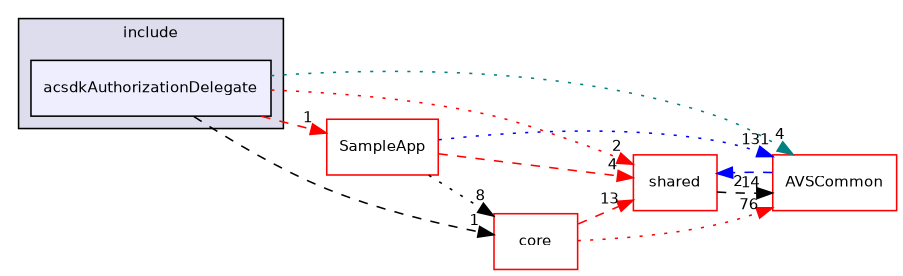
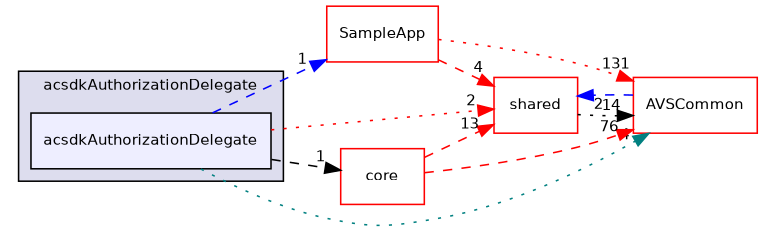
(151, 33) -> (151, 86)
(294, 125) -> (262, 90)
(599, 131) -> (529, 53)
(455, 191) -> none
(737, 193) -> (597, 115)
(669, 233) -> (522, 159)
